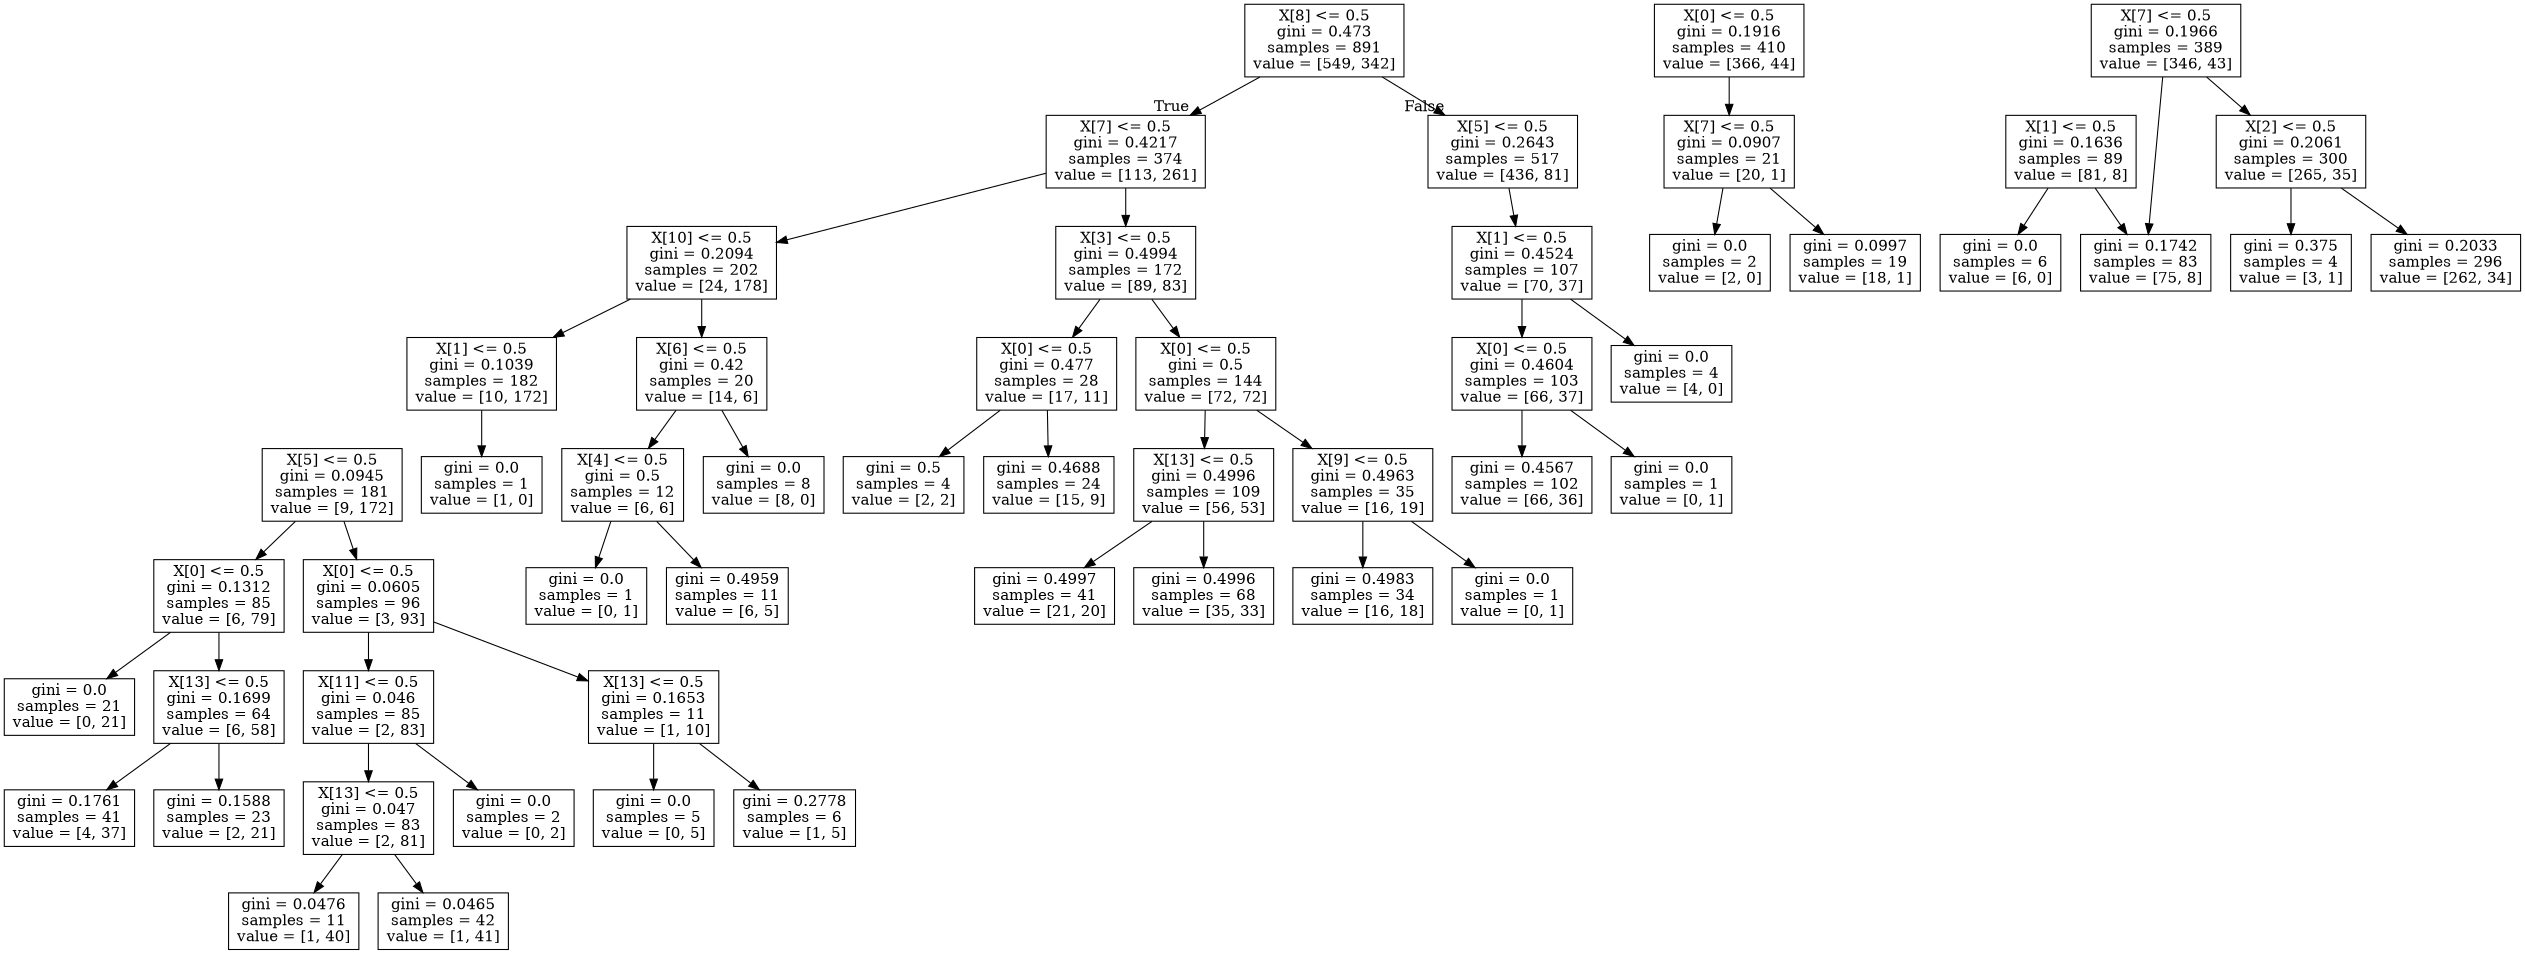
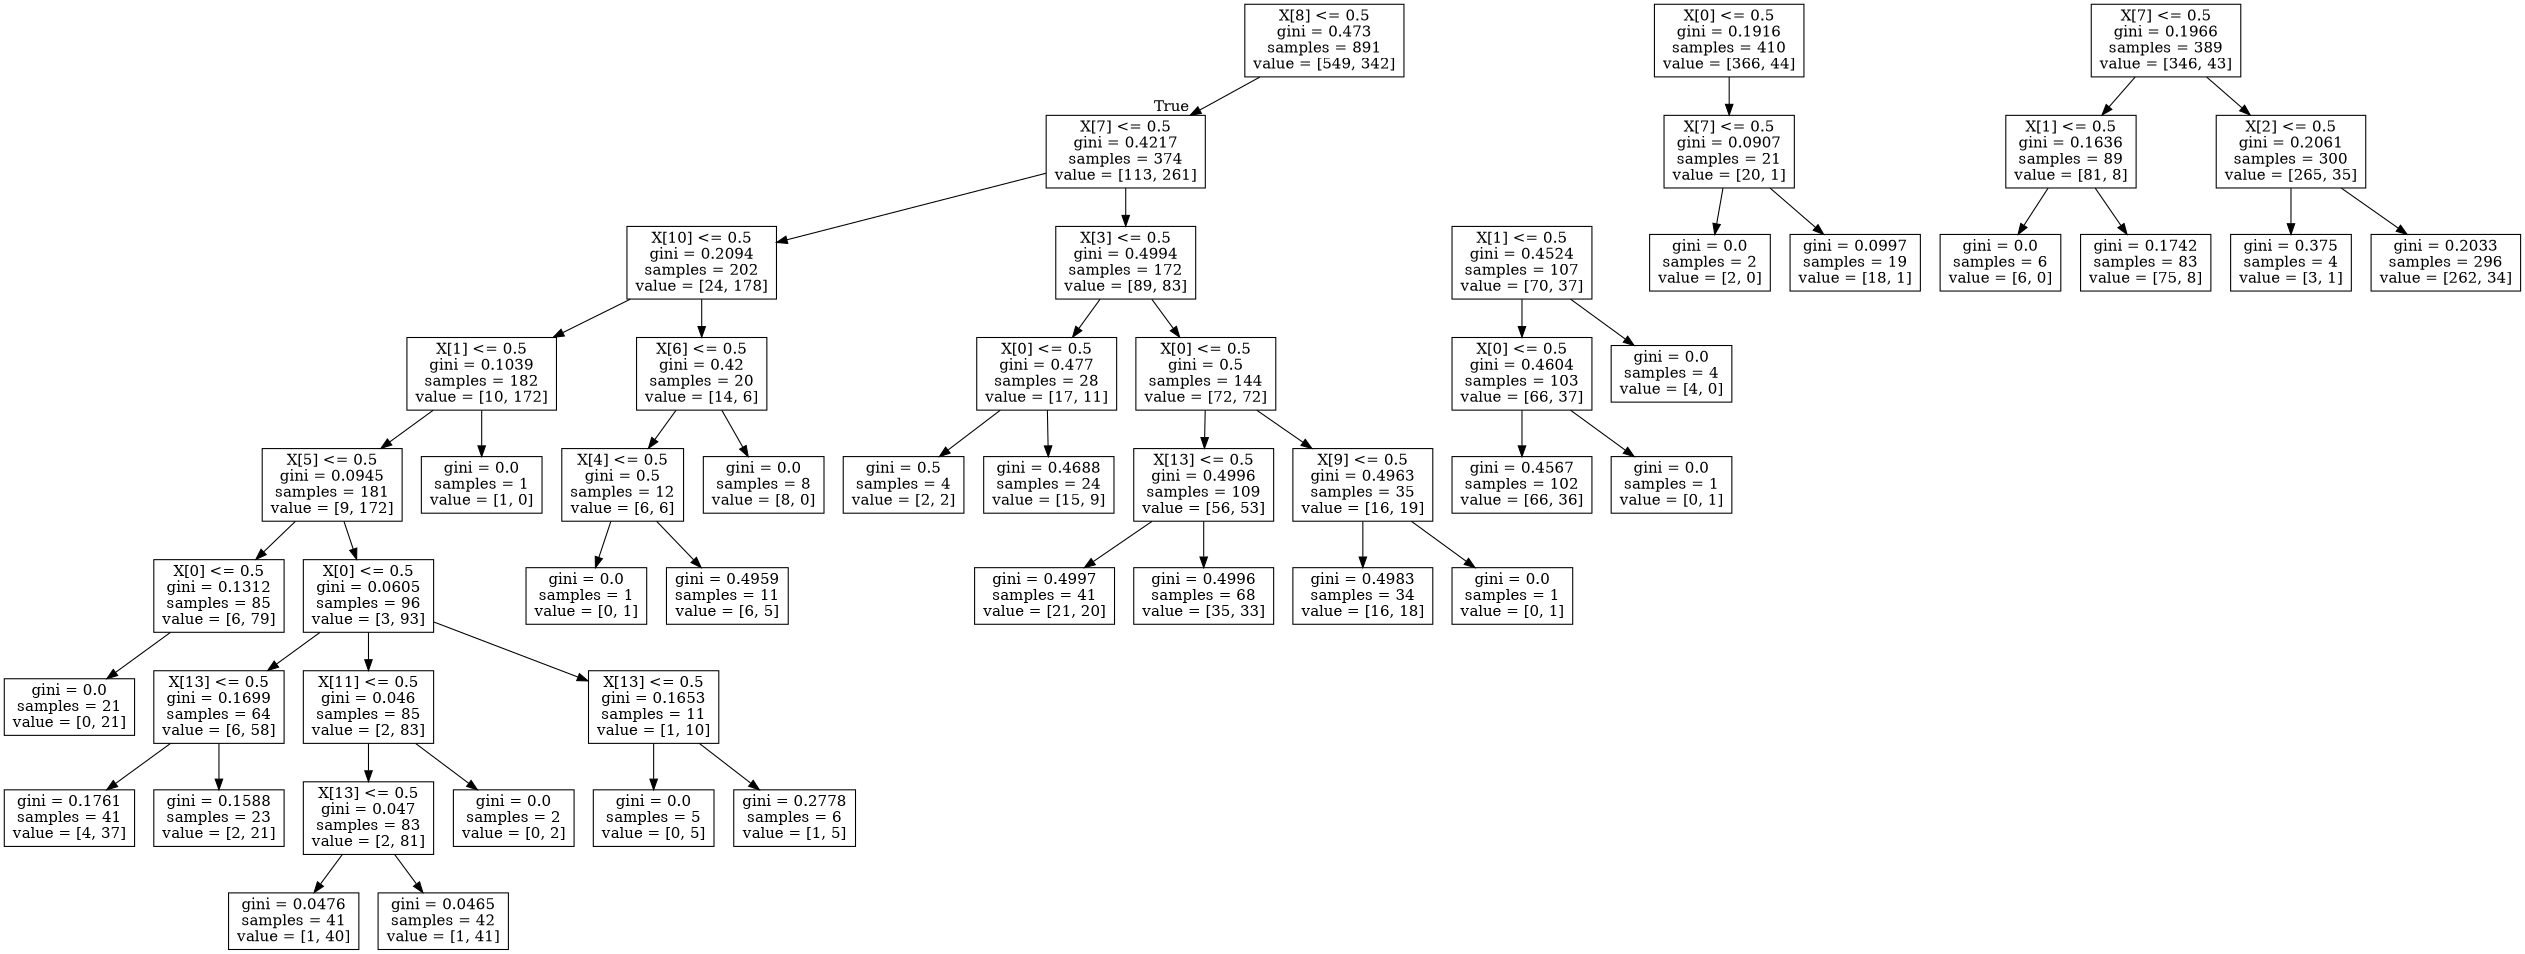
(2156, 150) -> (2122, 92)
(1503, 152) -> none
none -> (411, 426)
(219, 646) -> (298, 648)
(294, 921) -> (294, 921)
